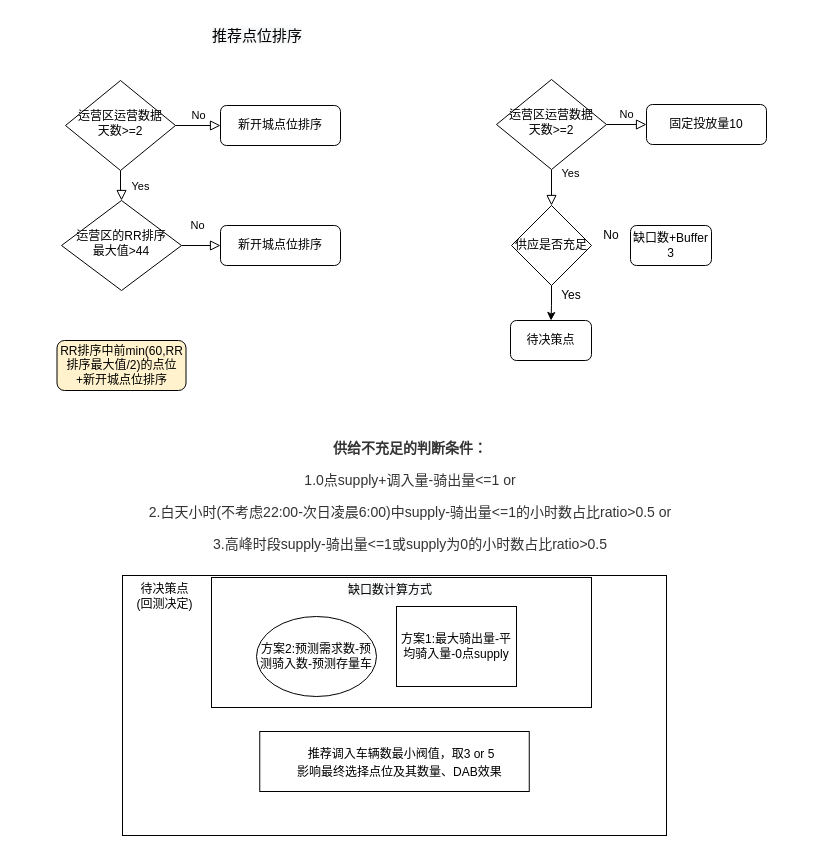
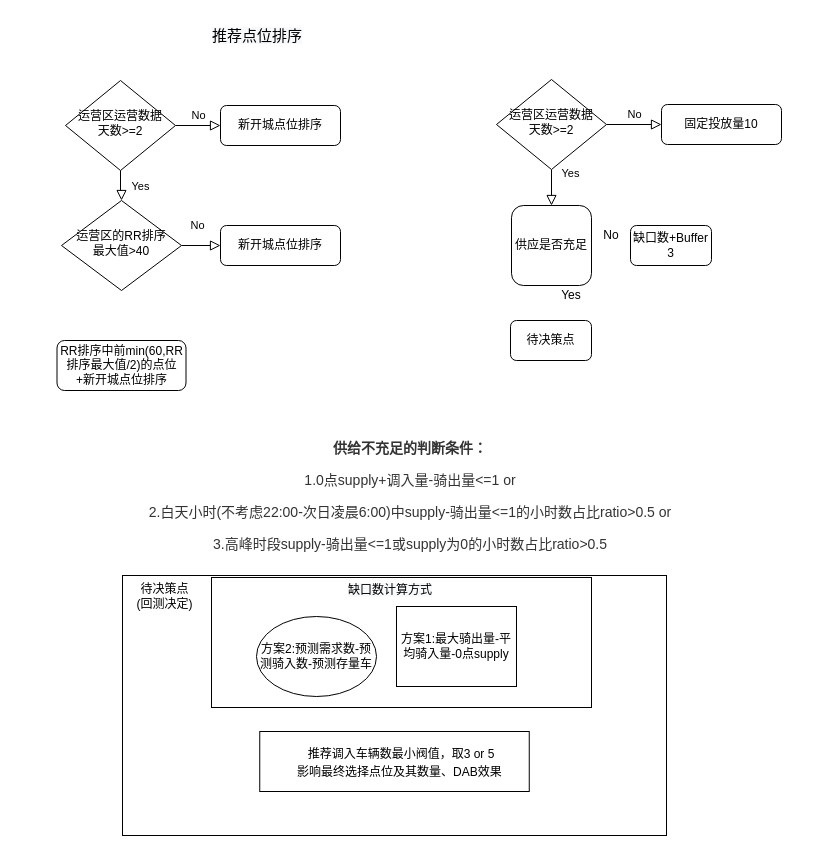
(707, 125) -> (722, 125)
(122, 244) -> (122, 244)
(552, 246) -> (552, 246)
(552, 300) -> none
(122, 366) -> (122, 366)
